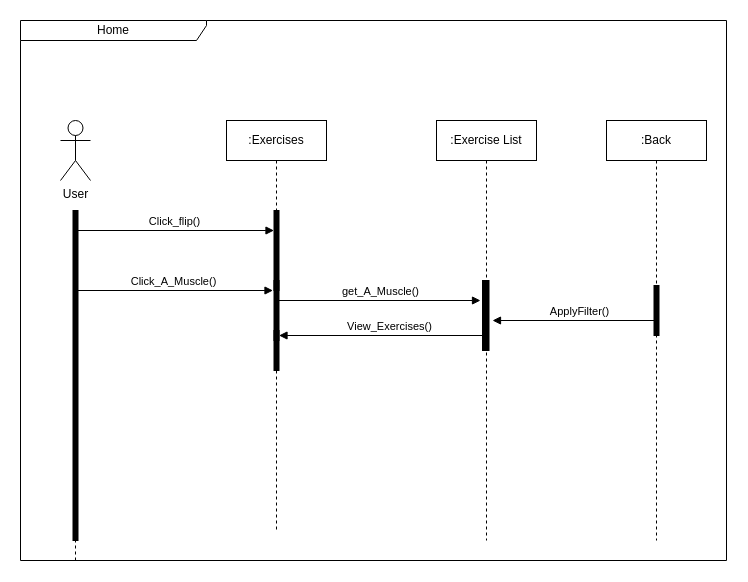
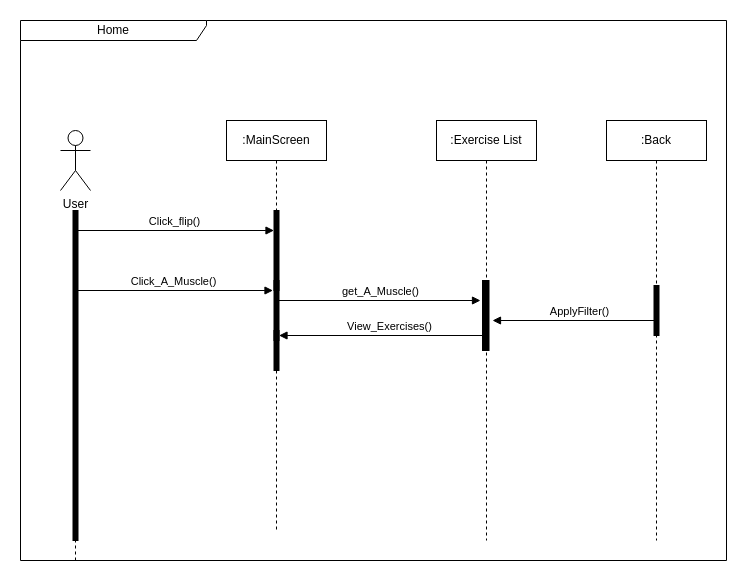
(277, 141) -> (277, 141)
(76, 151) -> (76, 161)
